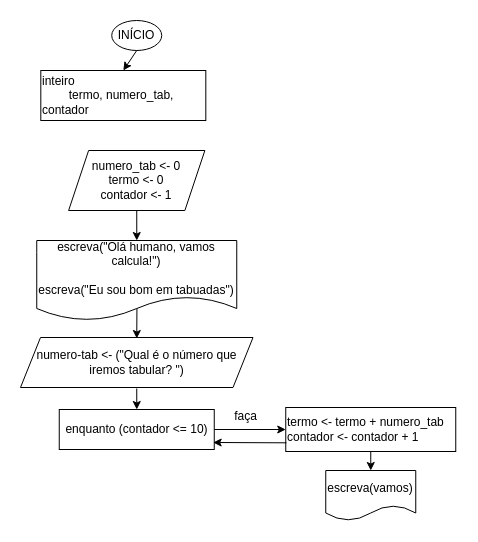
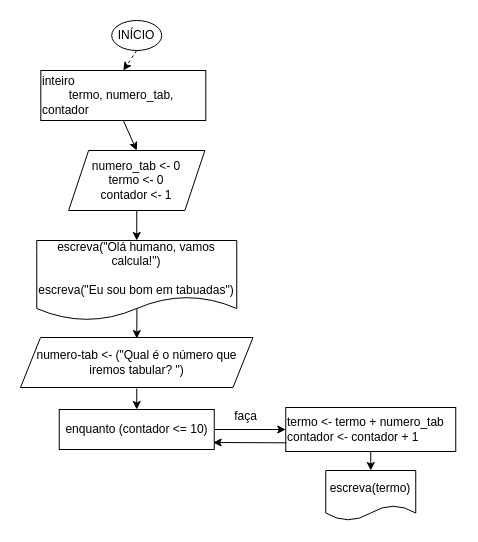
(132, 58) -> (132, 58)
none -> (129, 133)
(371, 489) -> (371, 489)
